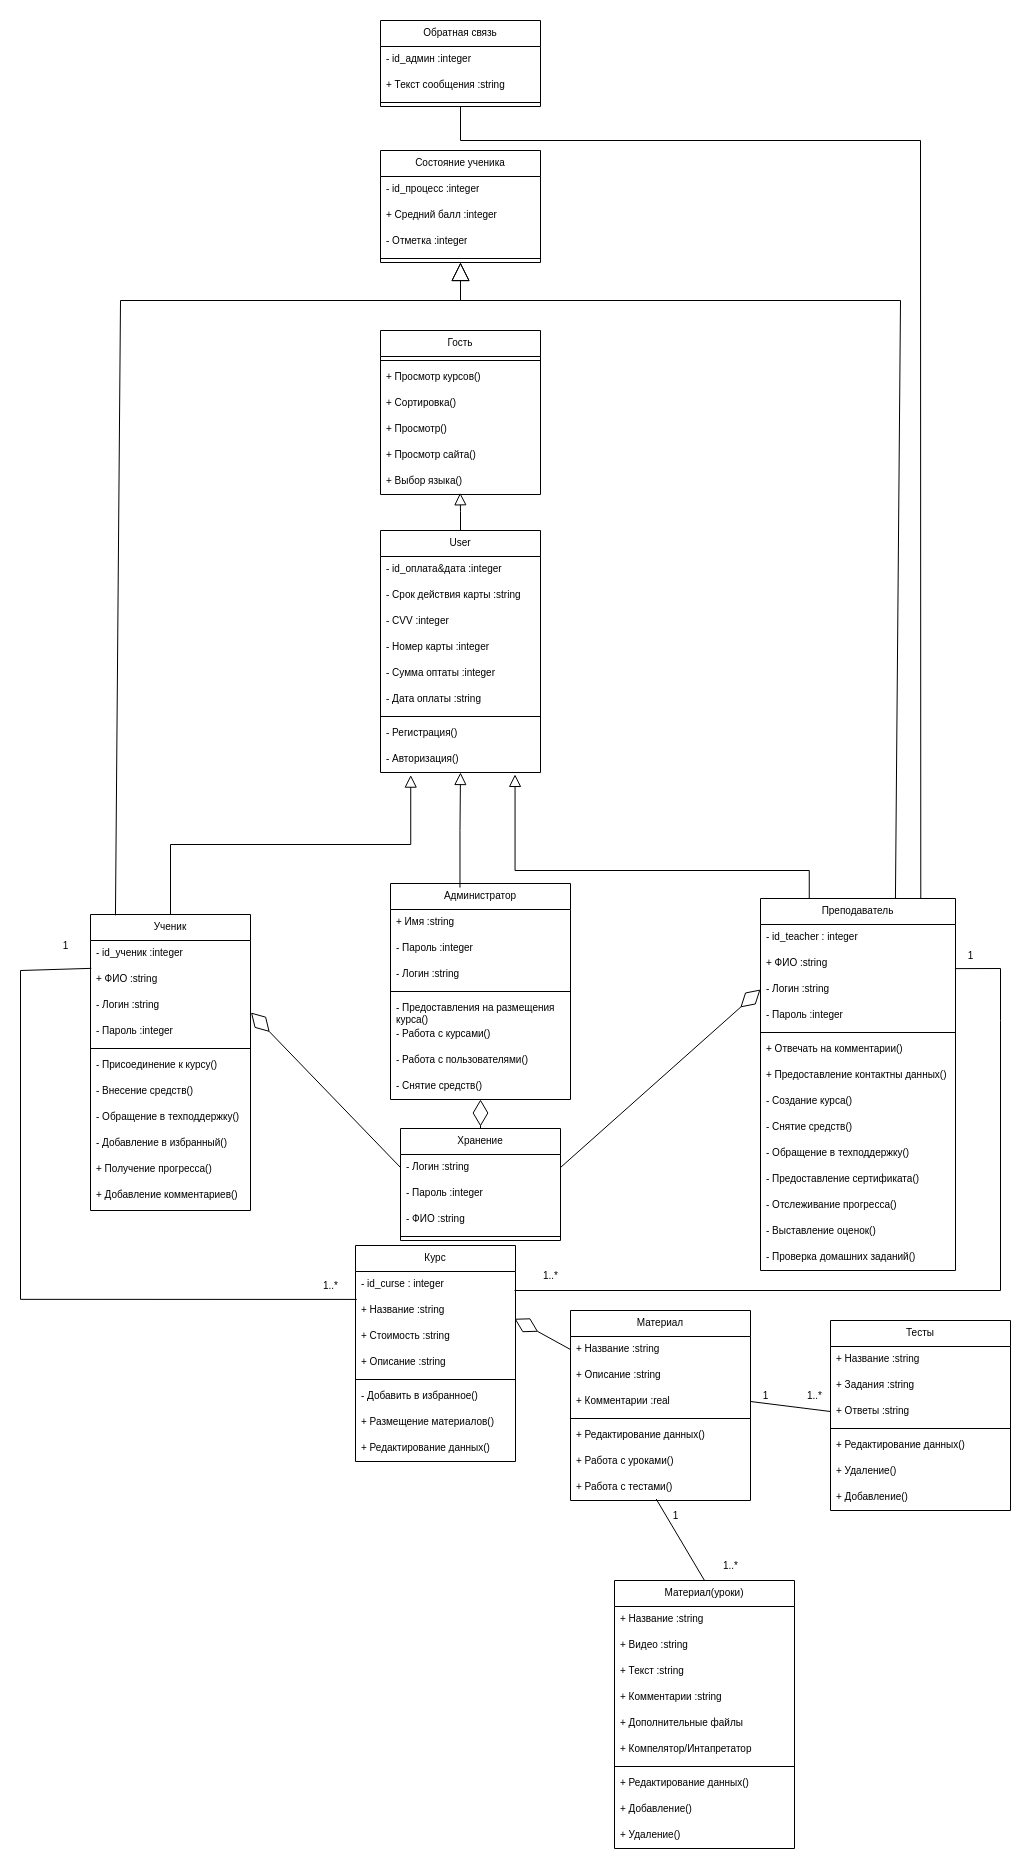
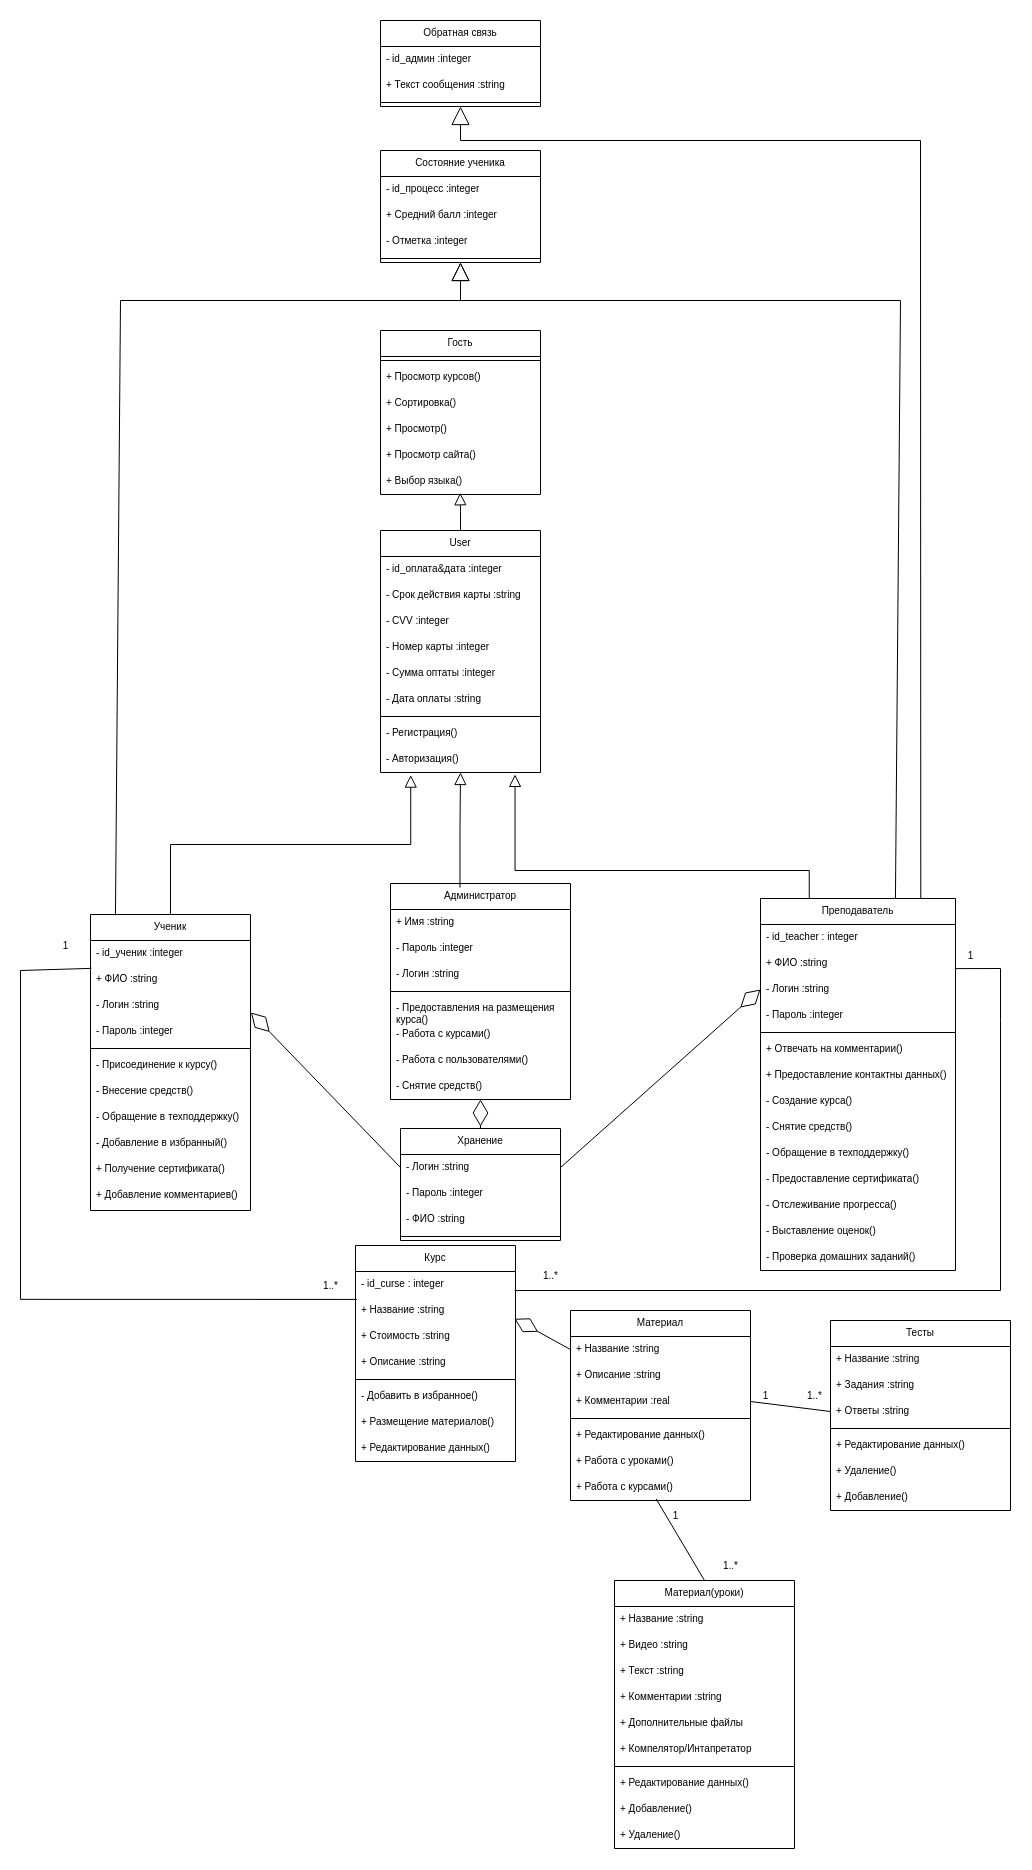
(461, 118) -> (461, 126)
(158, 1169) -> (163, 1169)
(629, 1488) -> (629, 1488)
